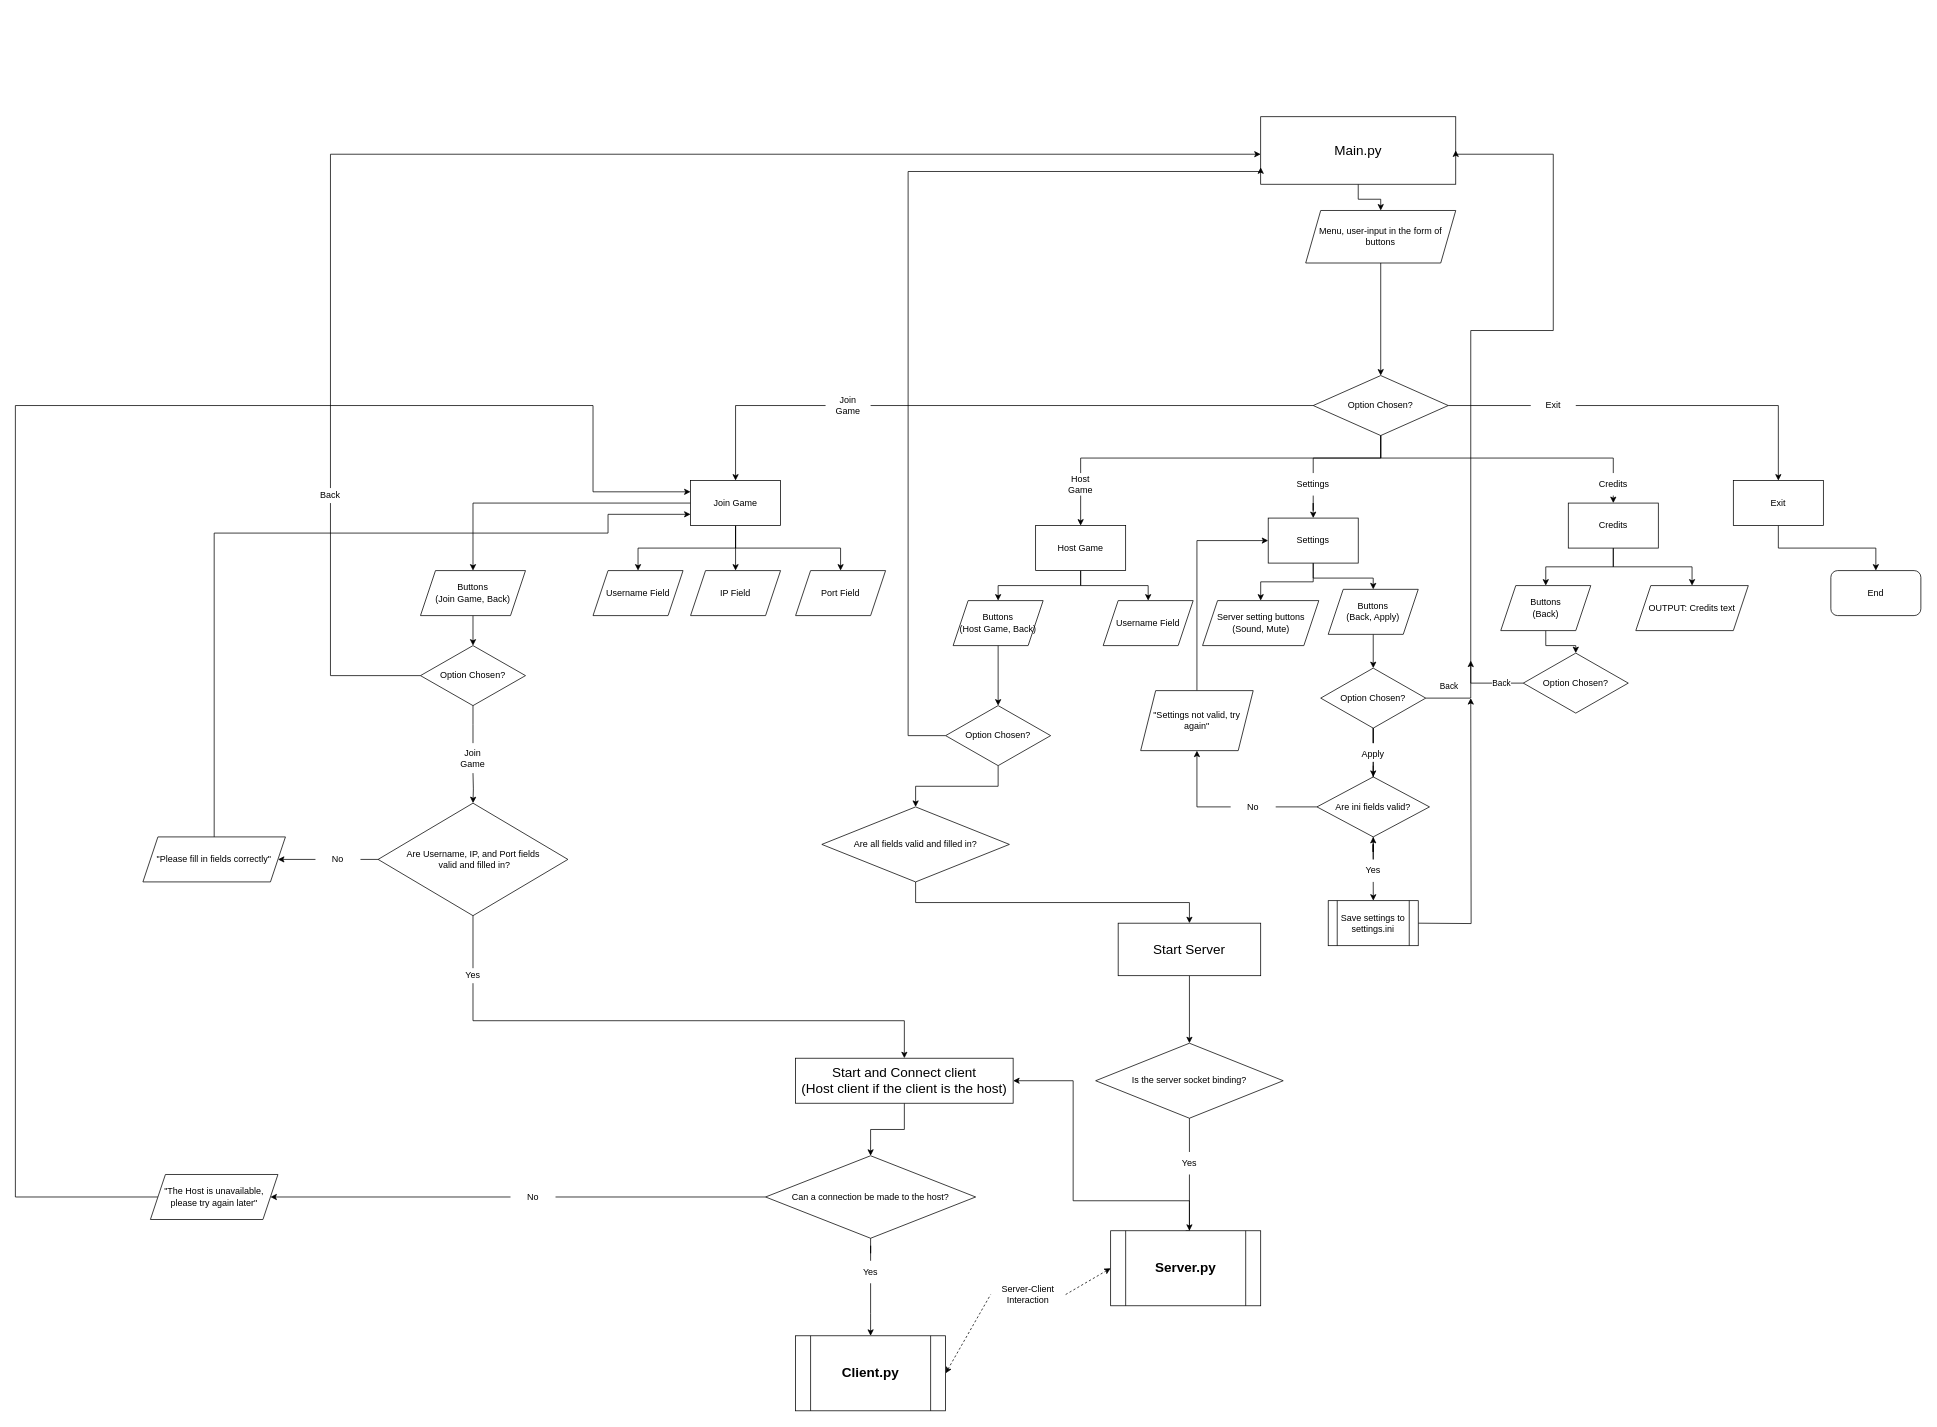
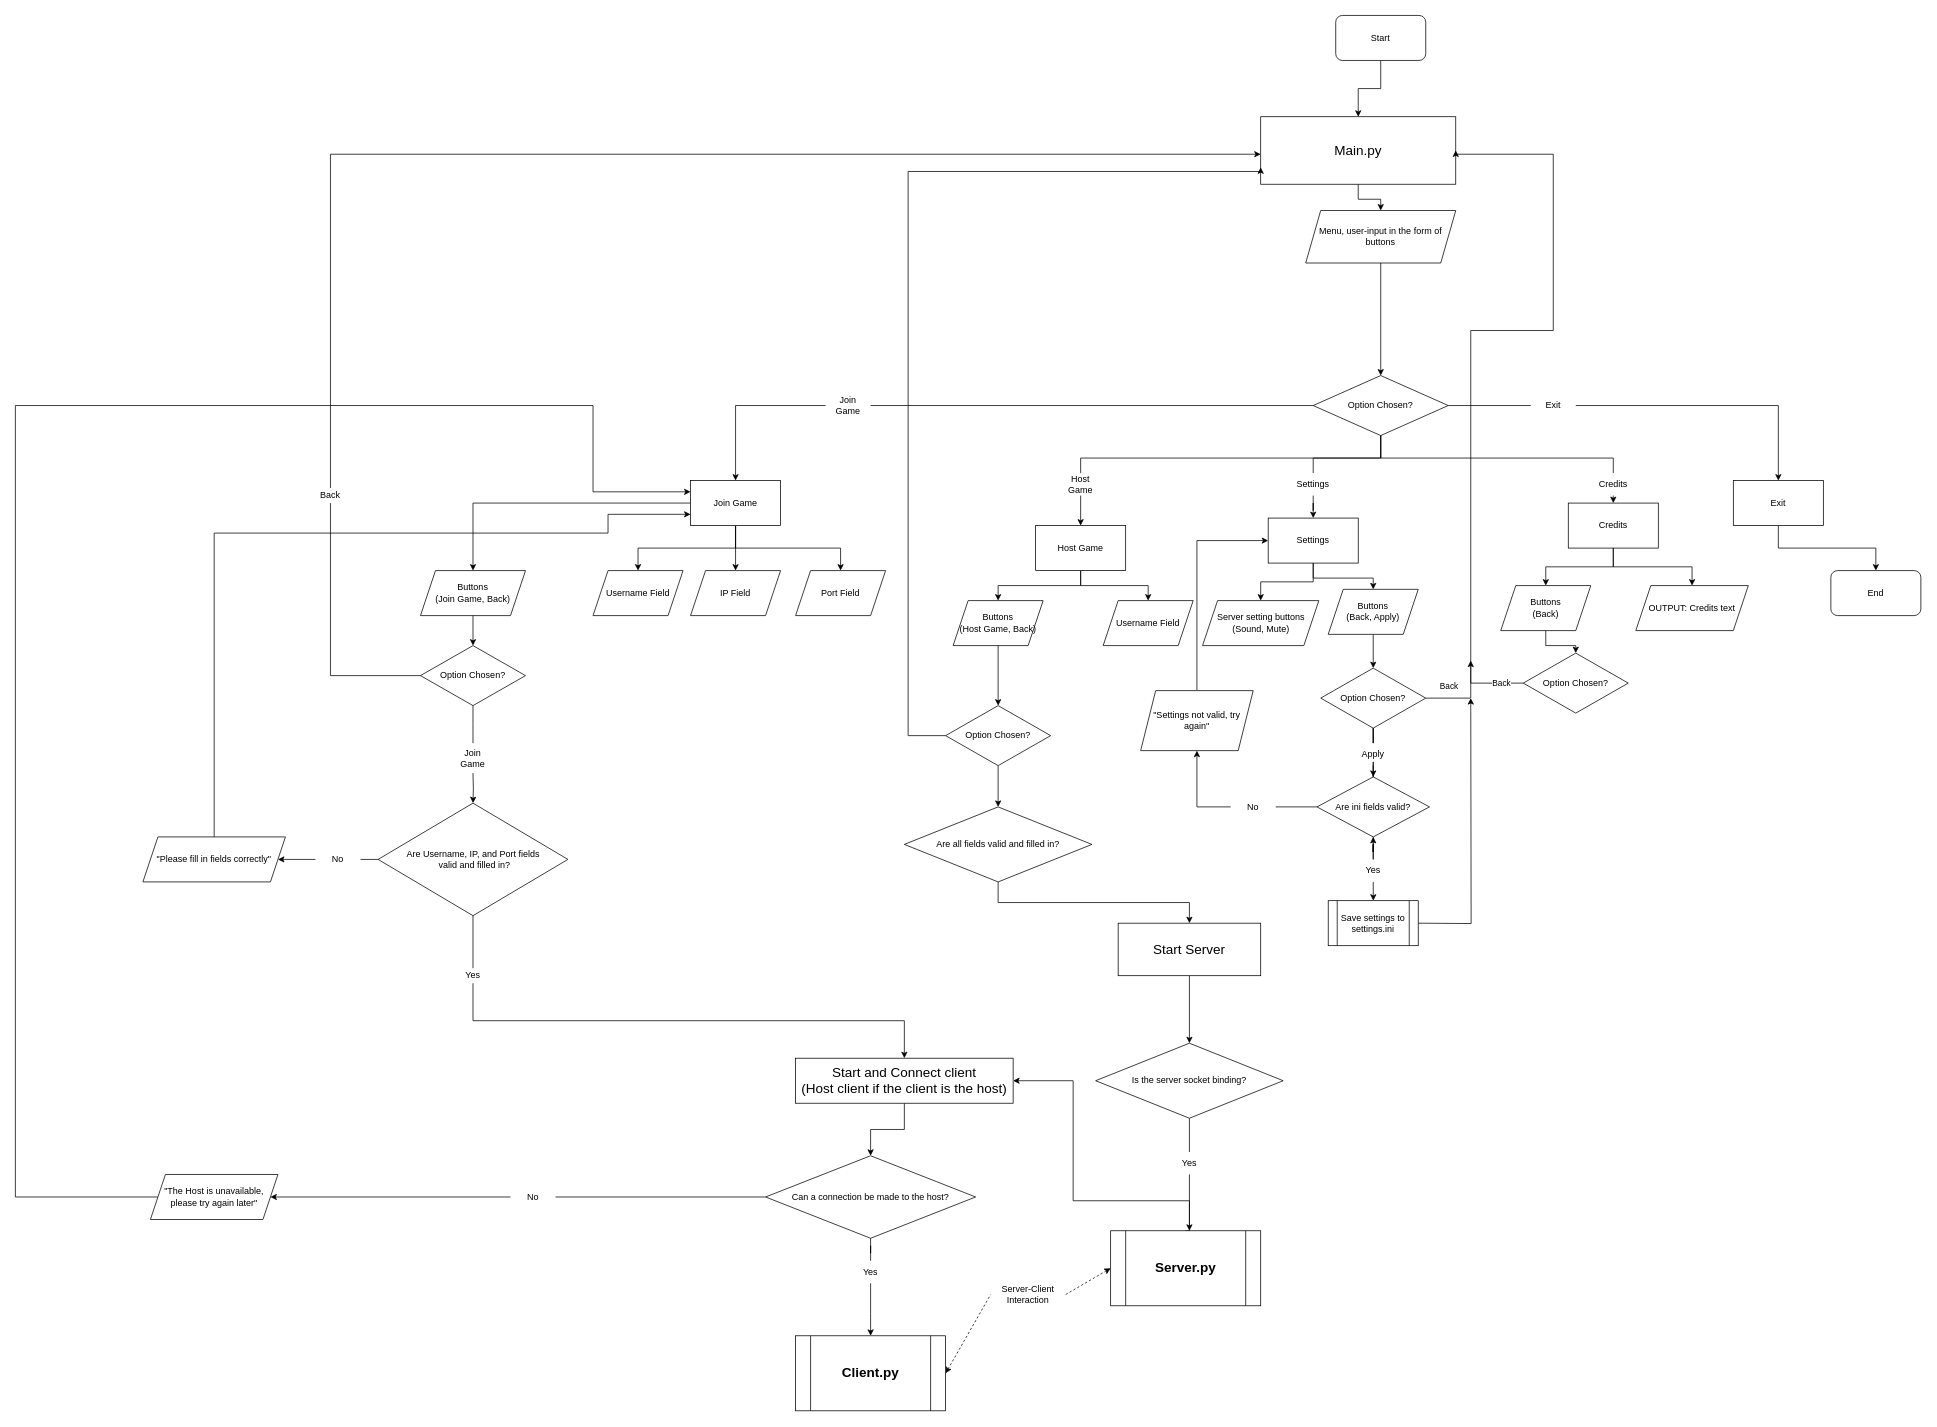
none -> (1380, 38)
none -> (1372, 89)
(915, 844) -> (998, 844)
